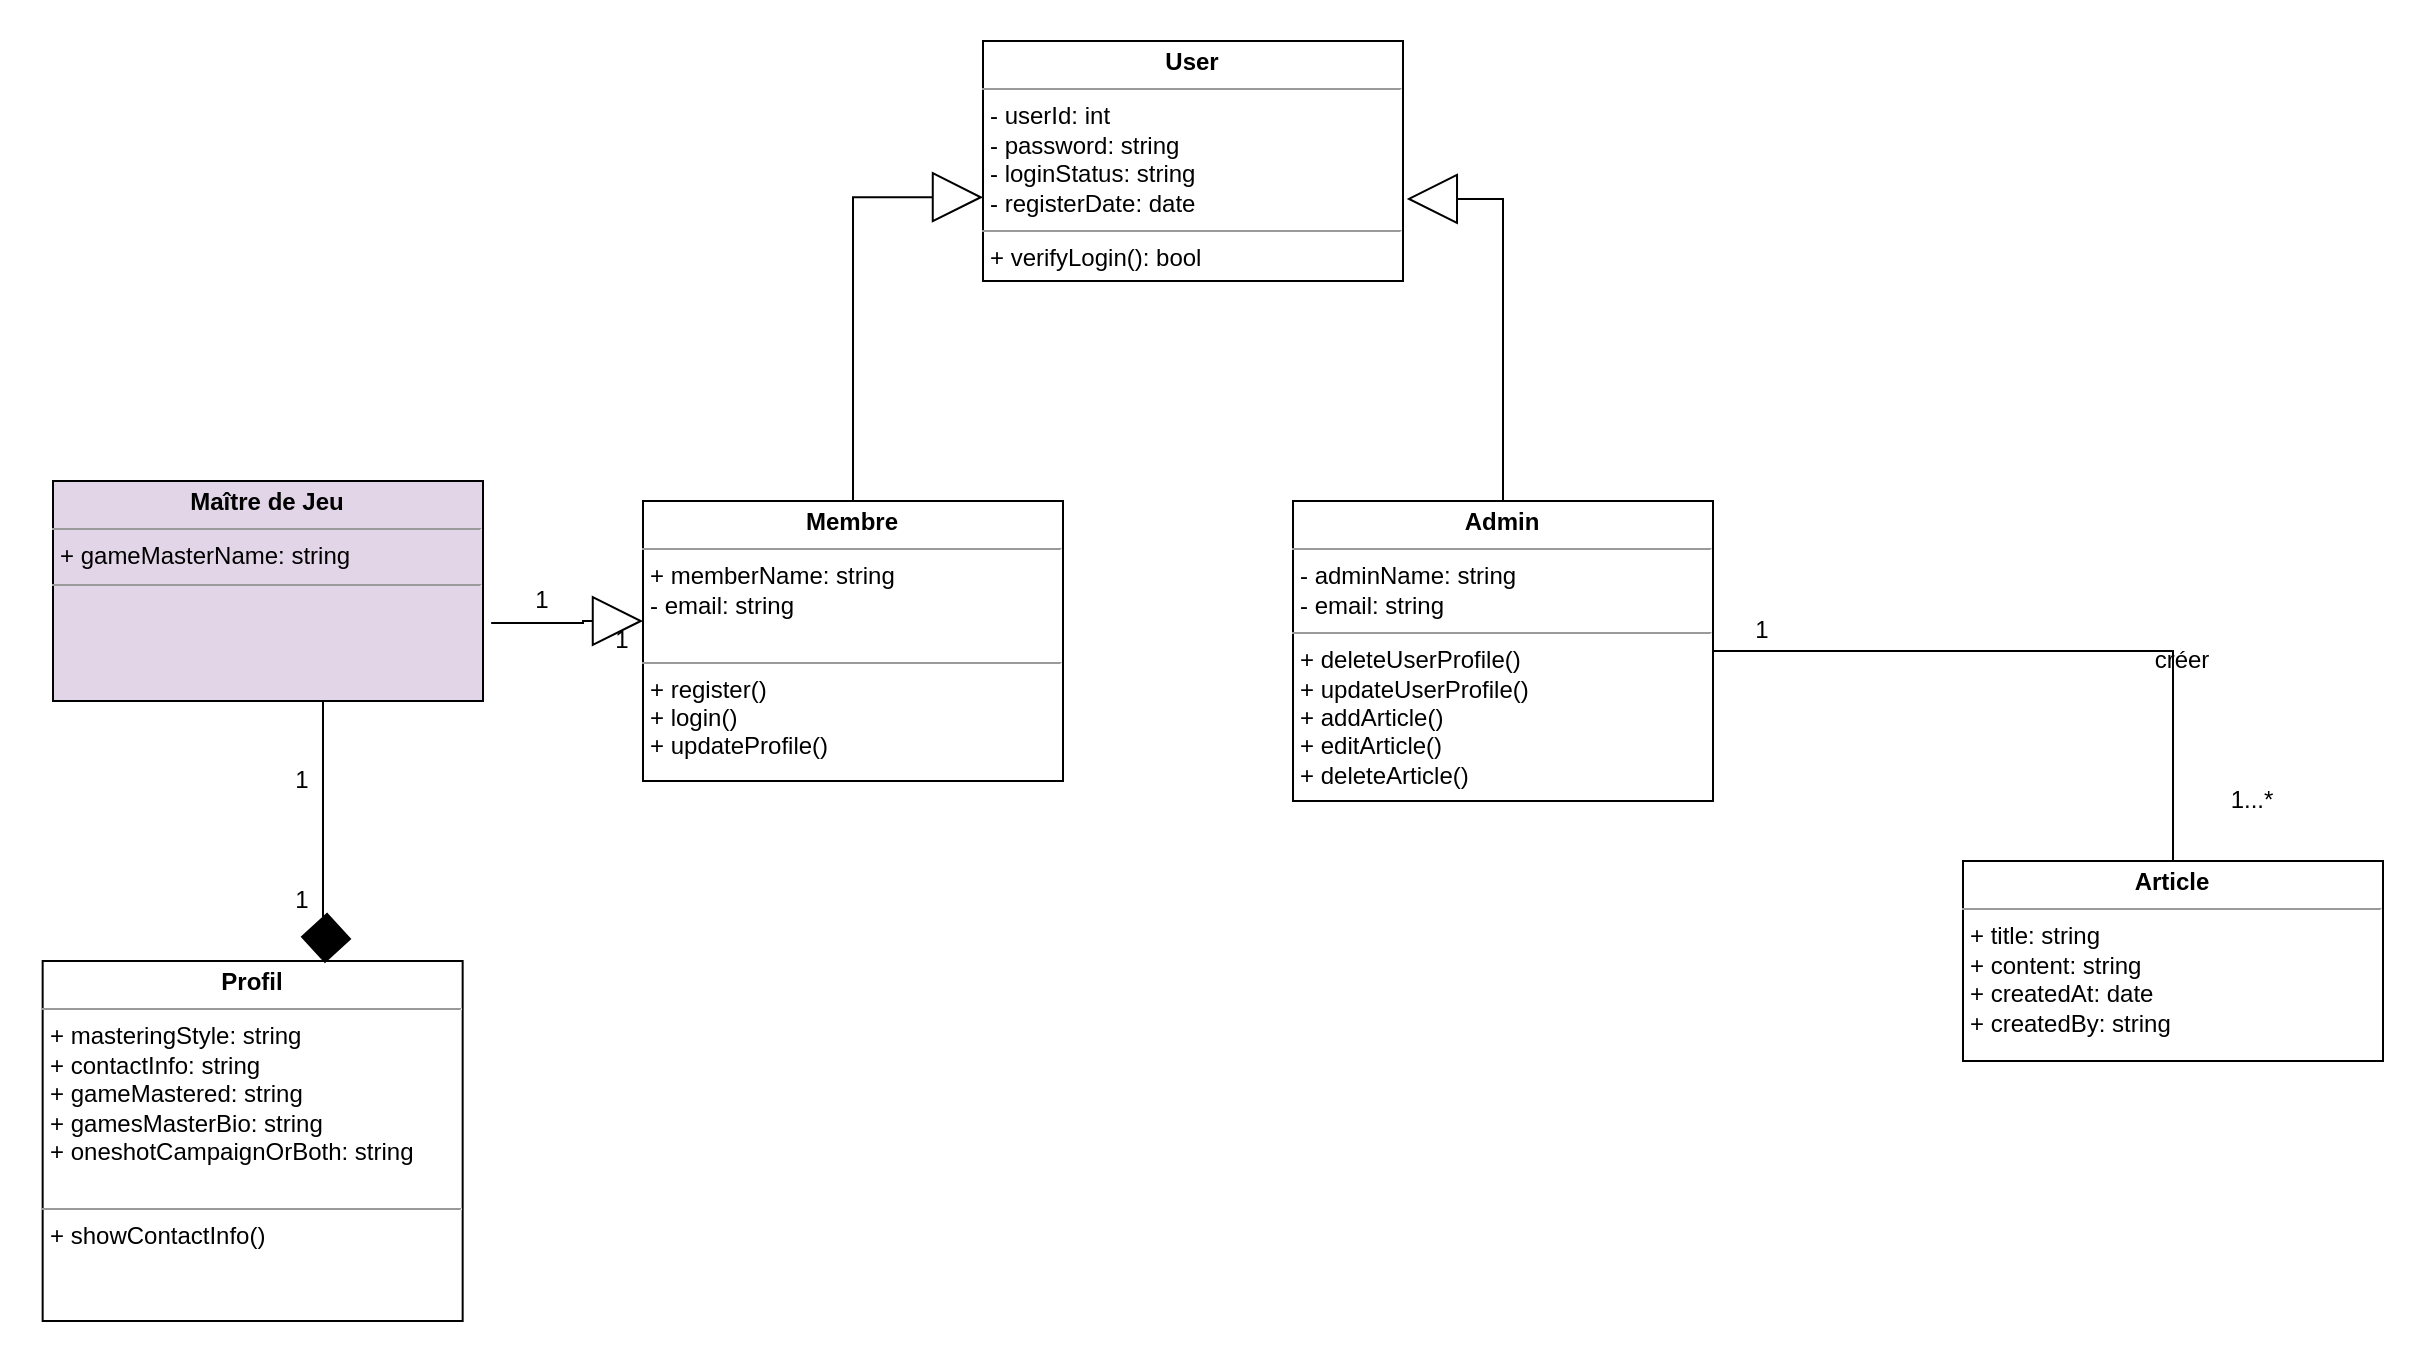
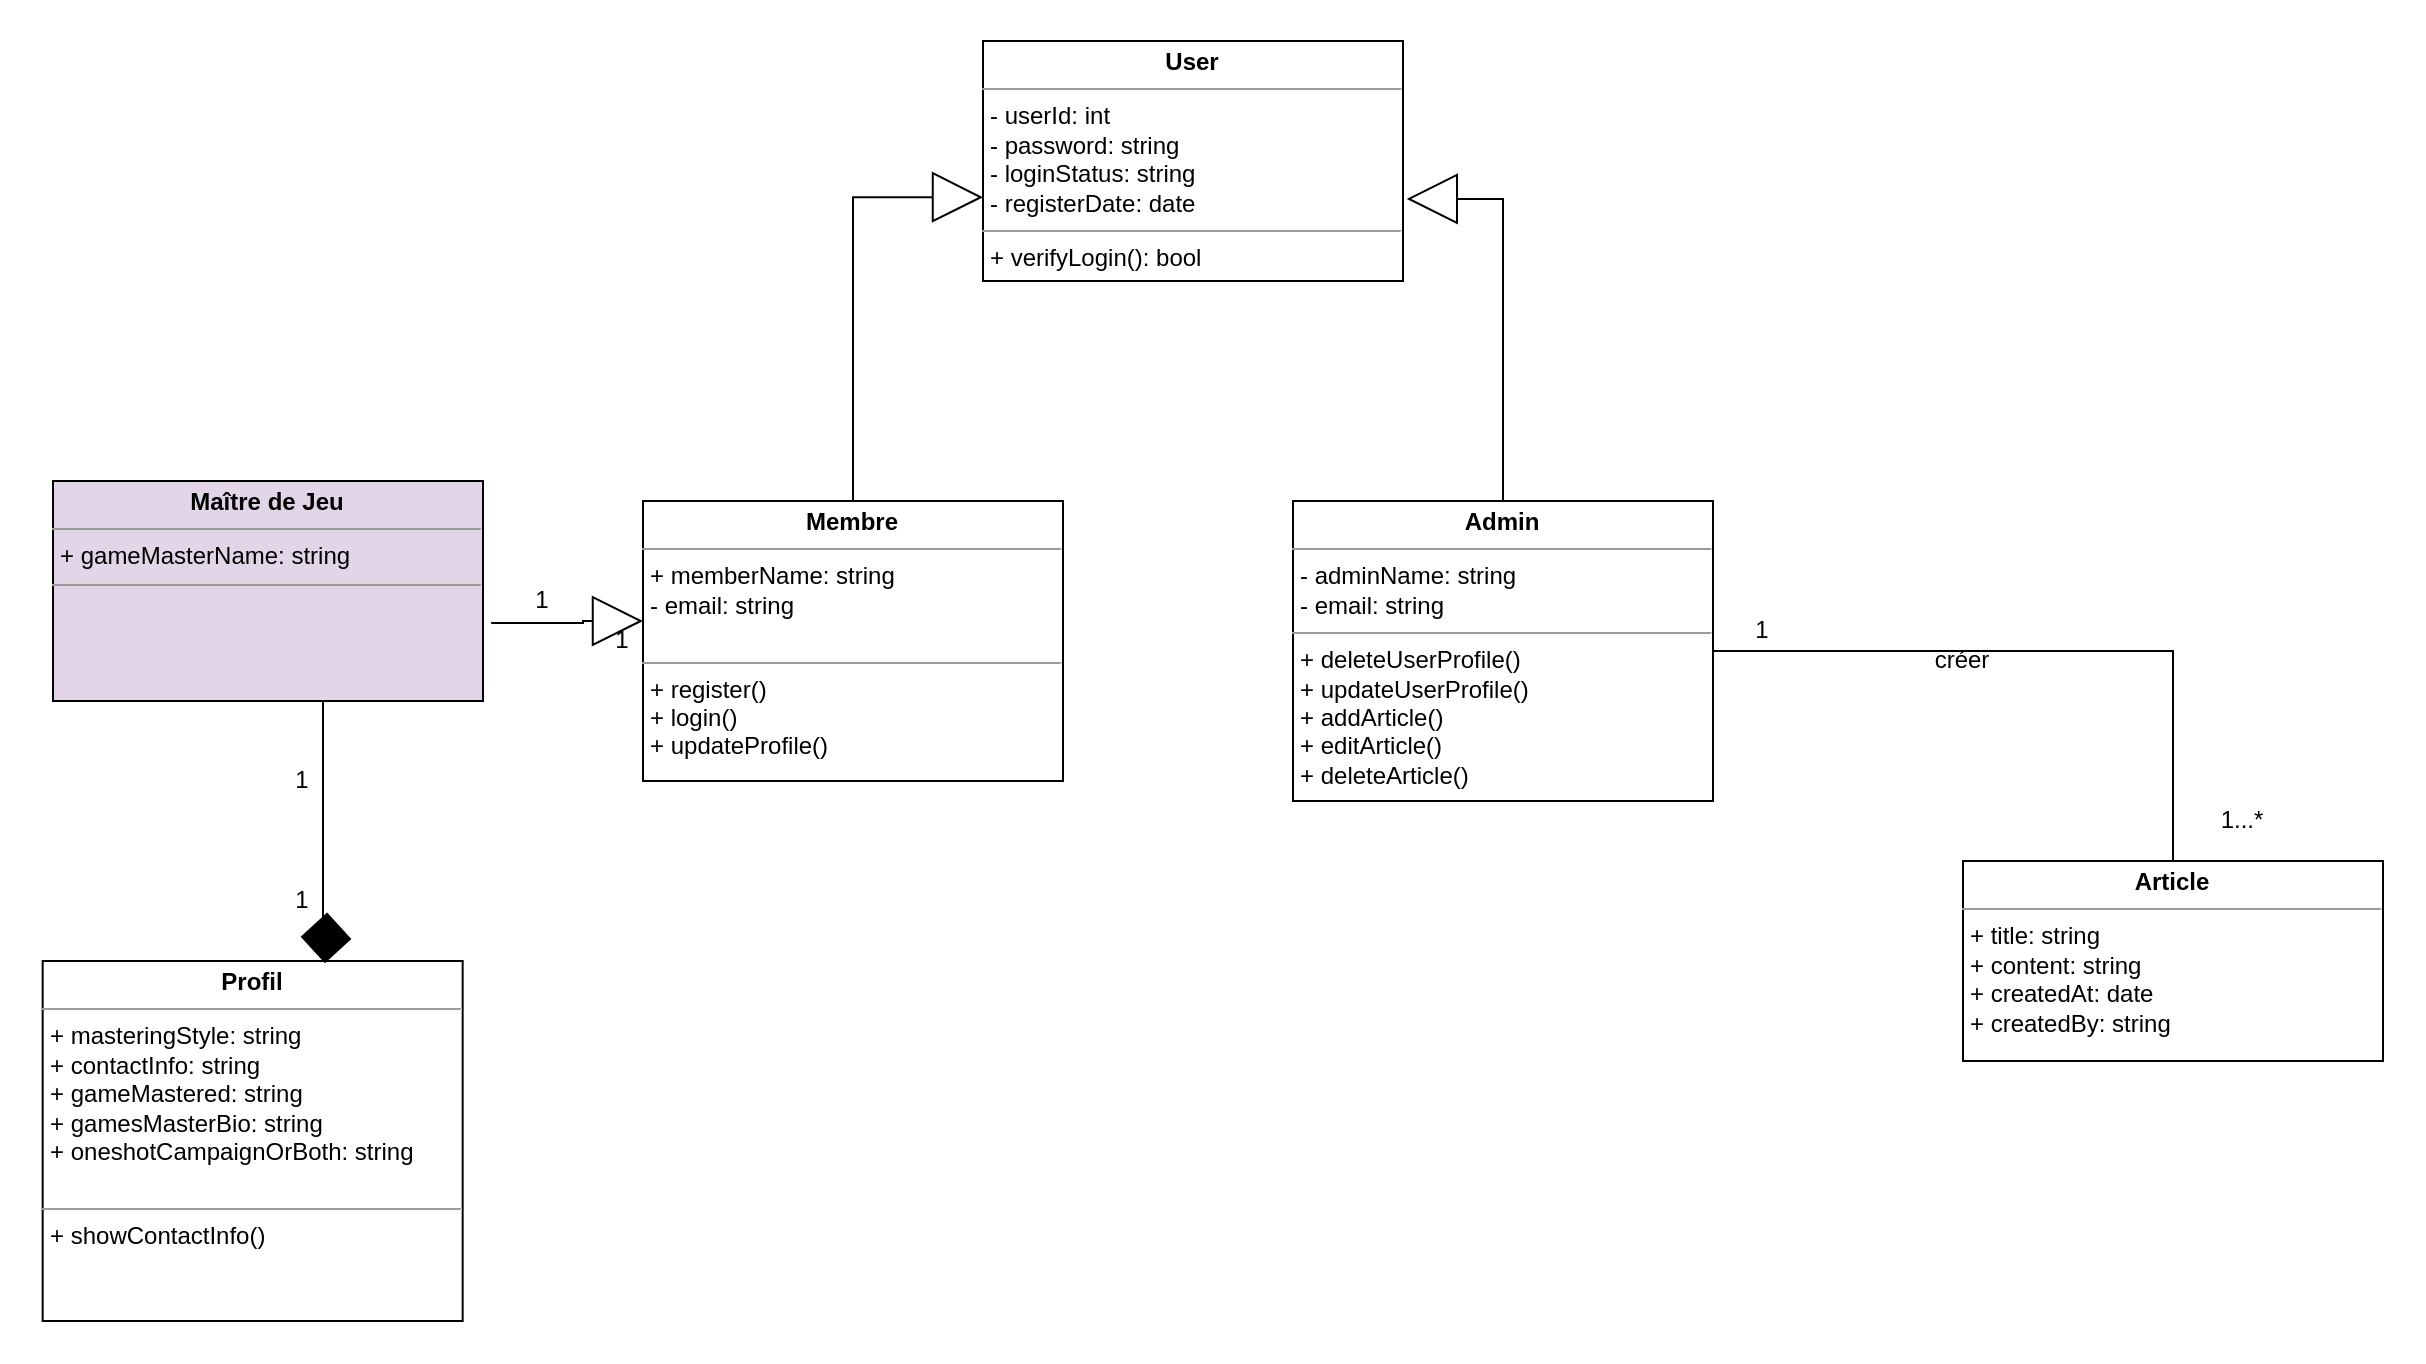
(2183, 661) -> (1963, 661)
(2253, 801) -> (2243, 821)
